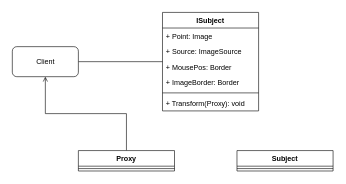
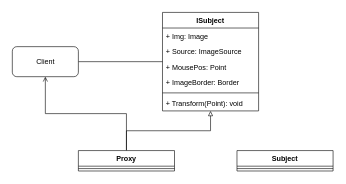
(190, 36) -> (187, 36)
(199, 67) -> (196, 67)
(210, 103) -> (209, 103)
none -> (176, 131)
